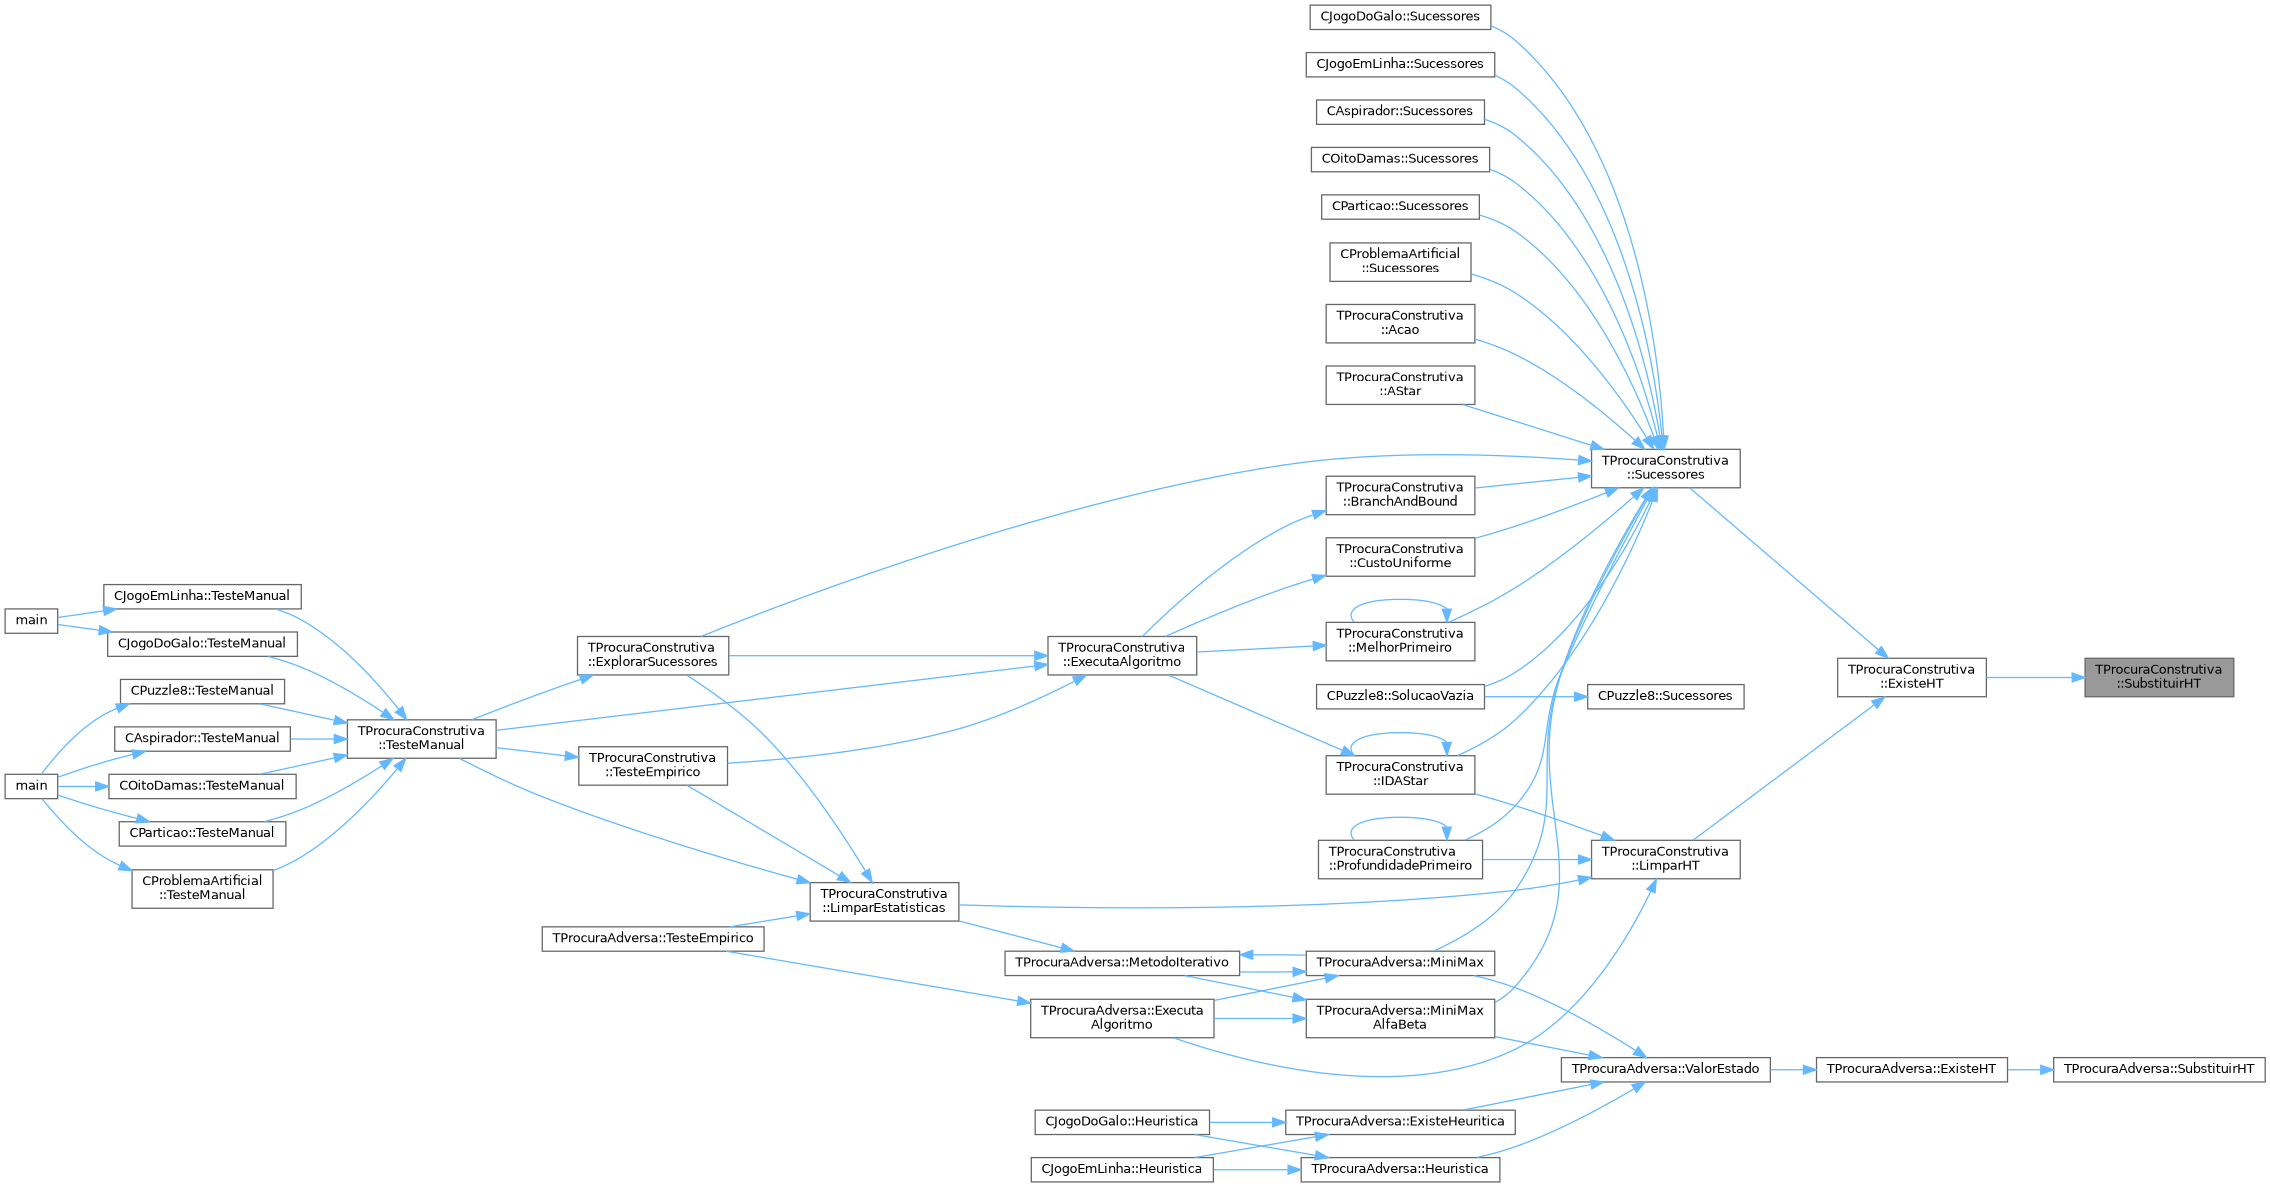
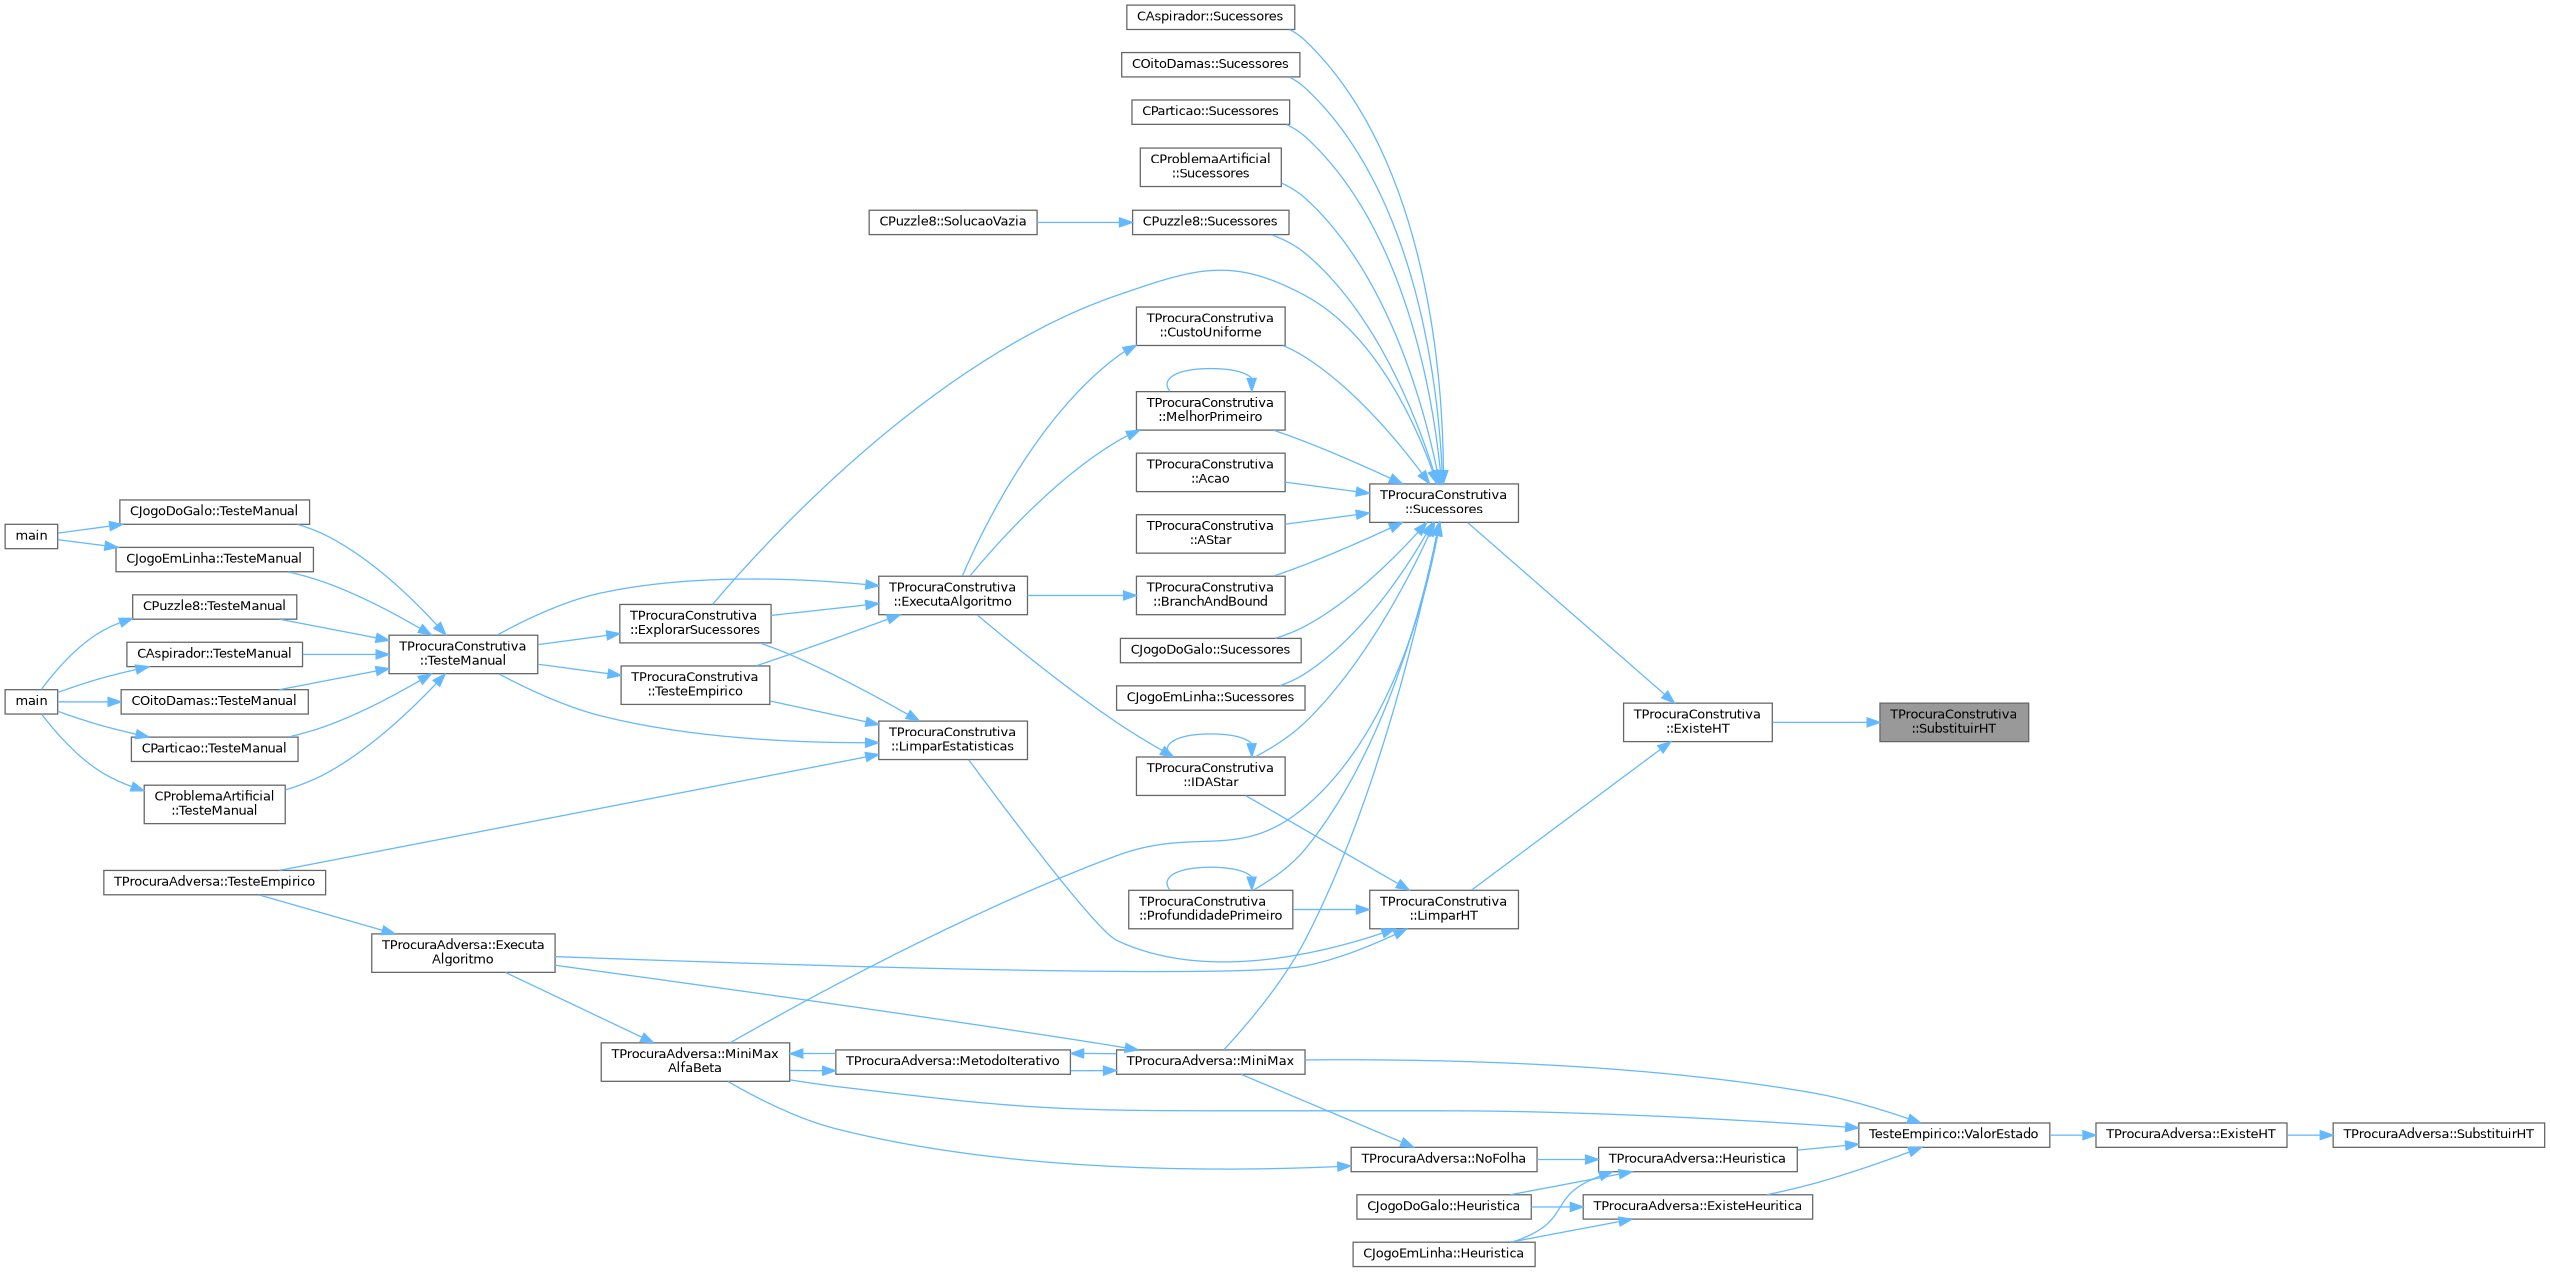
(1571, 623) -> (1374, 337)
(1010, 934) -> (806, 1071)
(1666, 1070) -> (1954, 1135)
none -> (1444, 1160)
